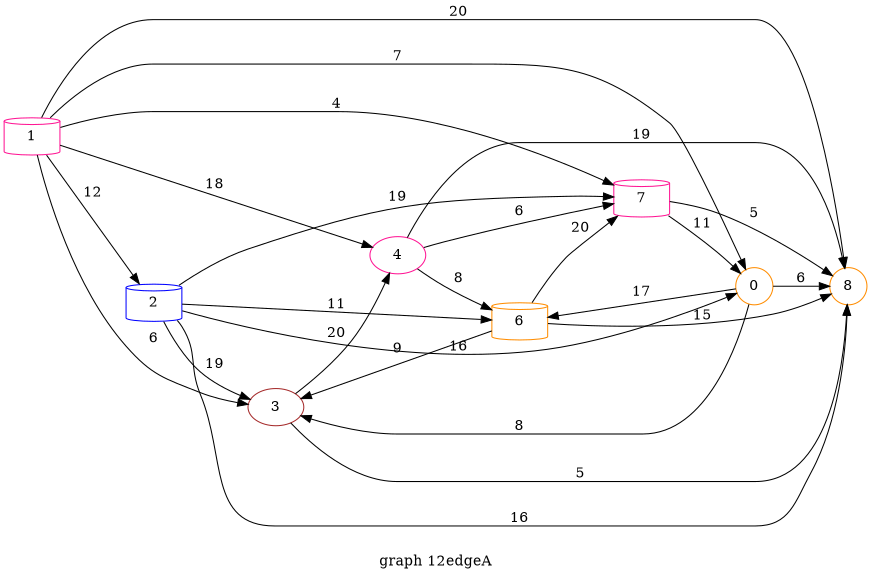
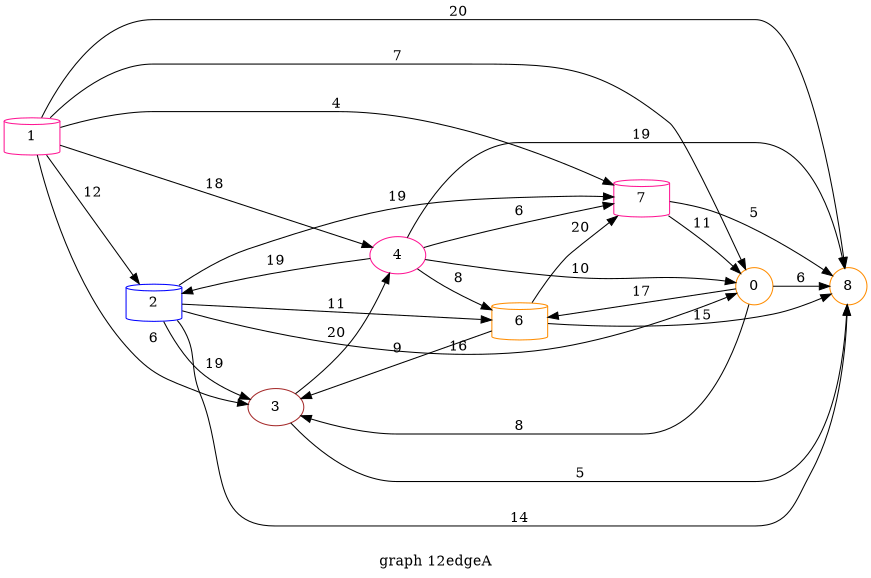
none -> (281, 272)
none -> (575, 277)
(520, 518) -> (520, 518)
